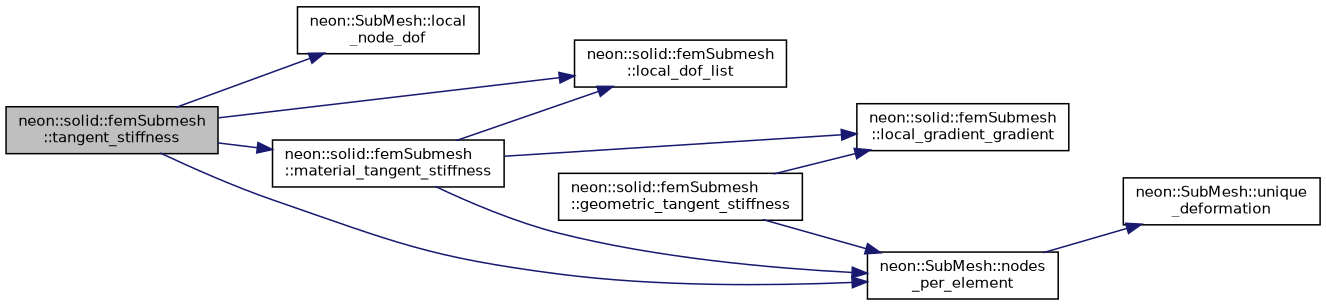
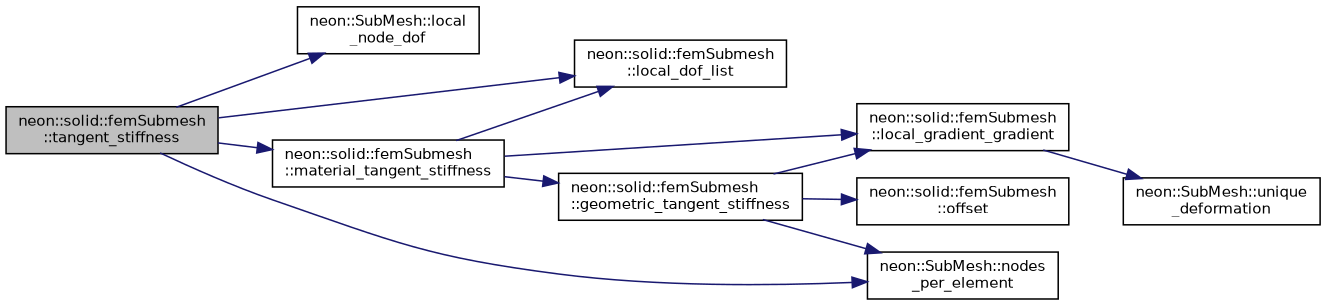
none -> (963, 201)
(1085, 241) -> (1085, 162)
(639, 250) -> (524, 179)
